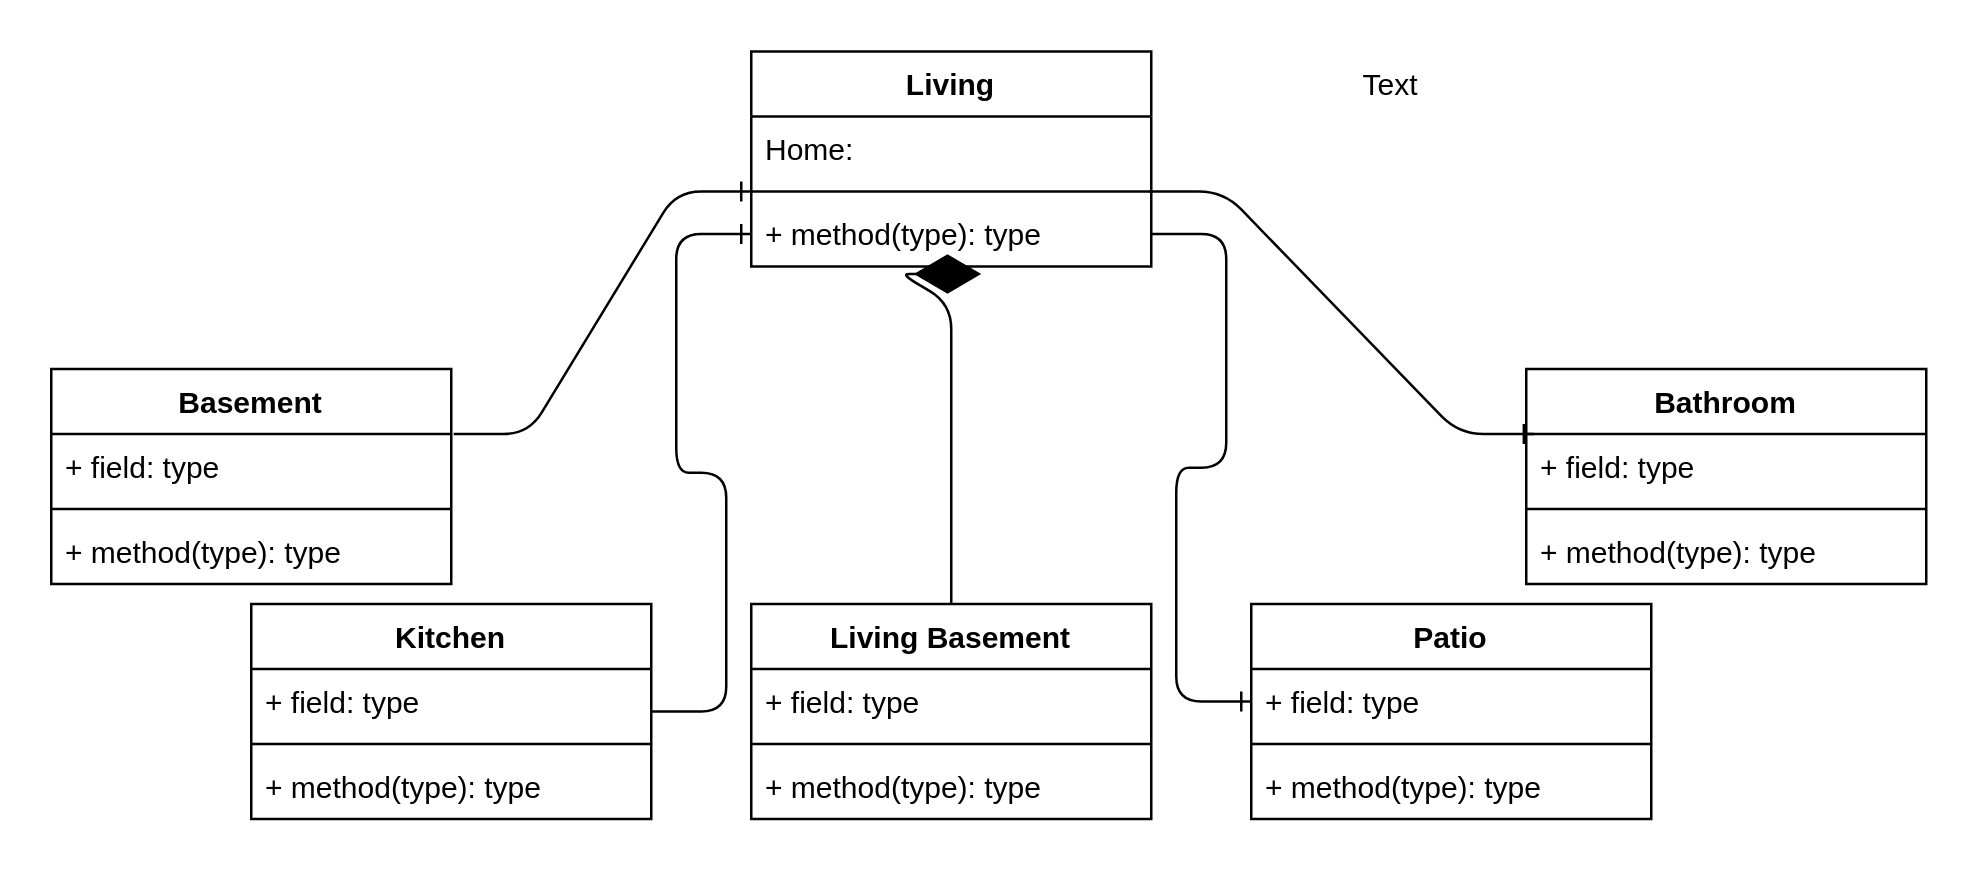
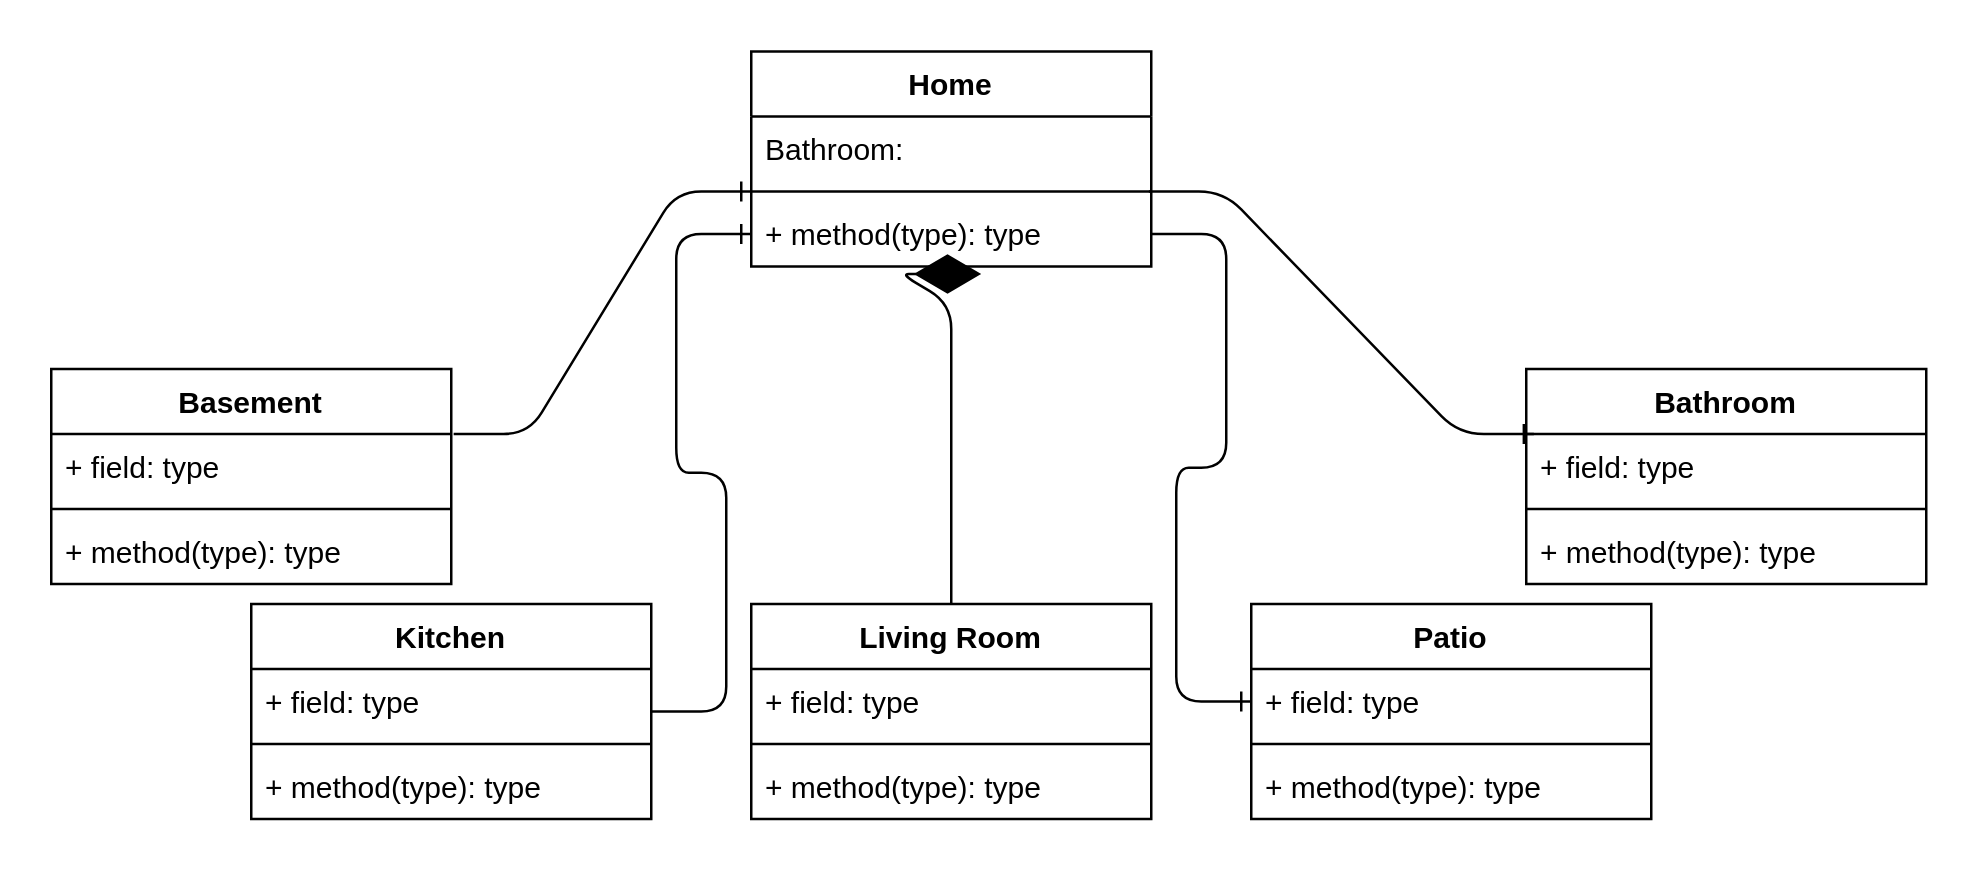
(950, 85) -> (950, 85)
(1409, 86) -> none
(803, 150) -> (837, 150)
(950, 638) -> (950, 638)
